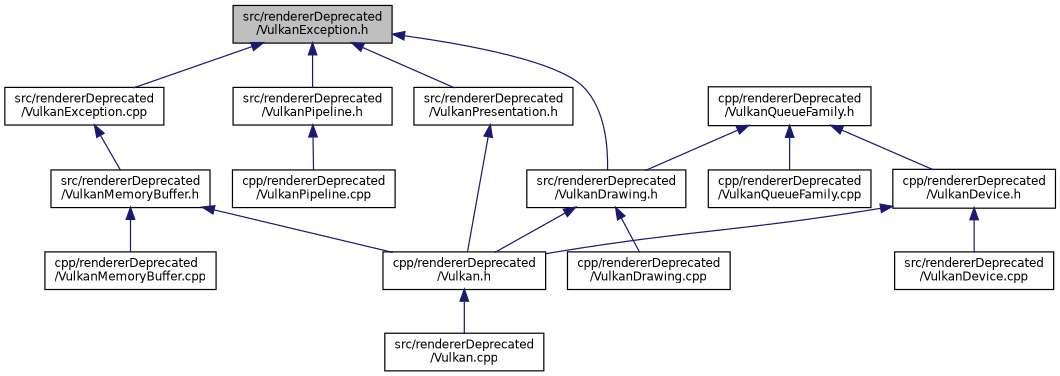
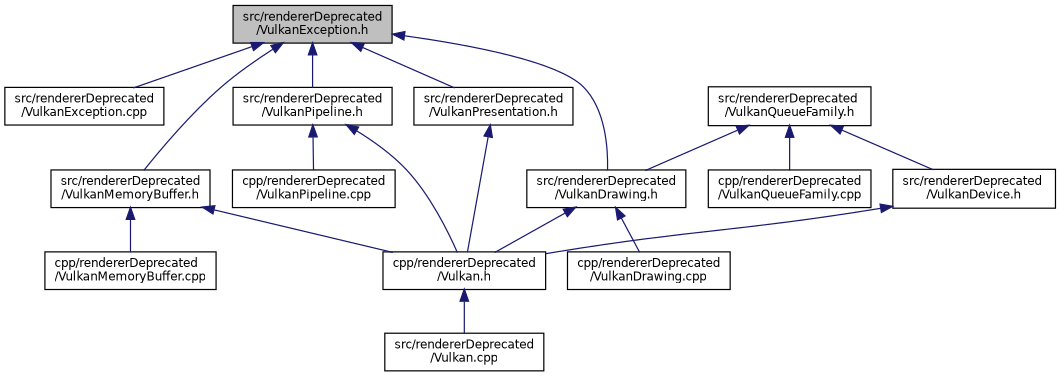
(790, 106) -> (790, 106)
(111, 153) -> (203, 104)
none -> (417, 183)
(974, 189) -> (974, 189)
(974, 271) -> none
